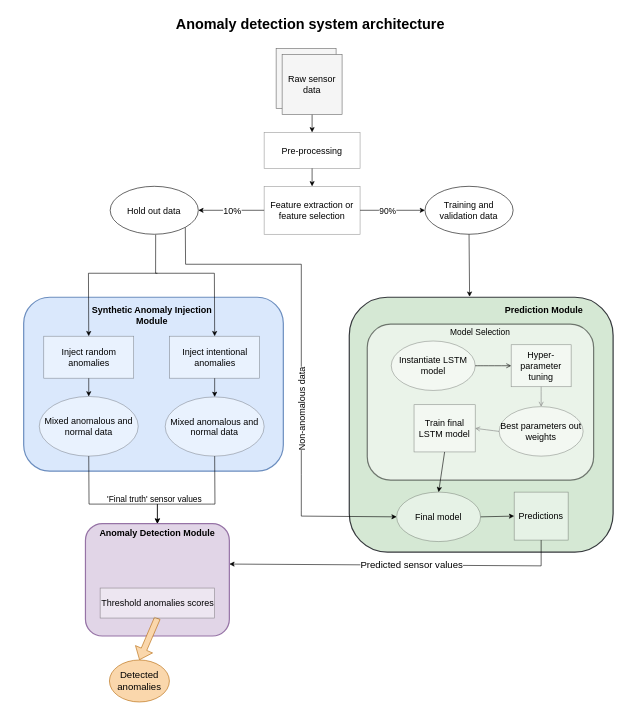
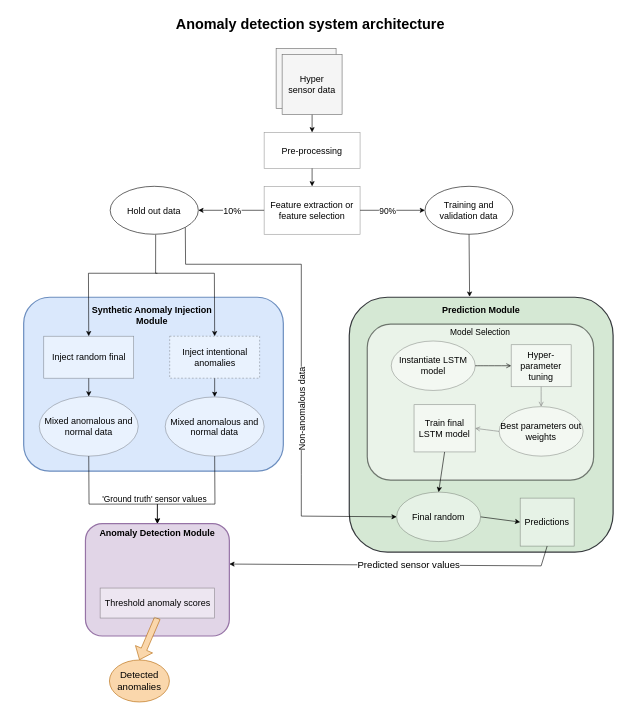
(312, 84) -> (312, 84)
(545, 309) -> (482, 309)
(89, 357) -> (89, 357)
(215, 357) -> (215, 357)
(155, 500) -> (155, 500)
(542, 516) -> (548, 522)
(439, 517) -> (439, 517)
(158, 603) -> (158, 603)
